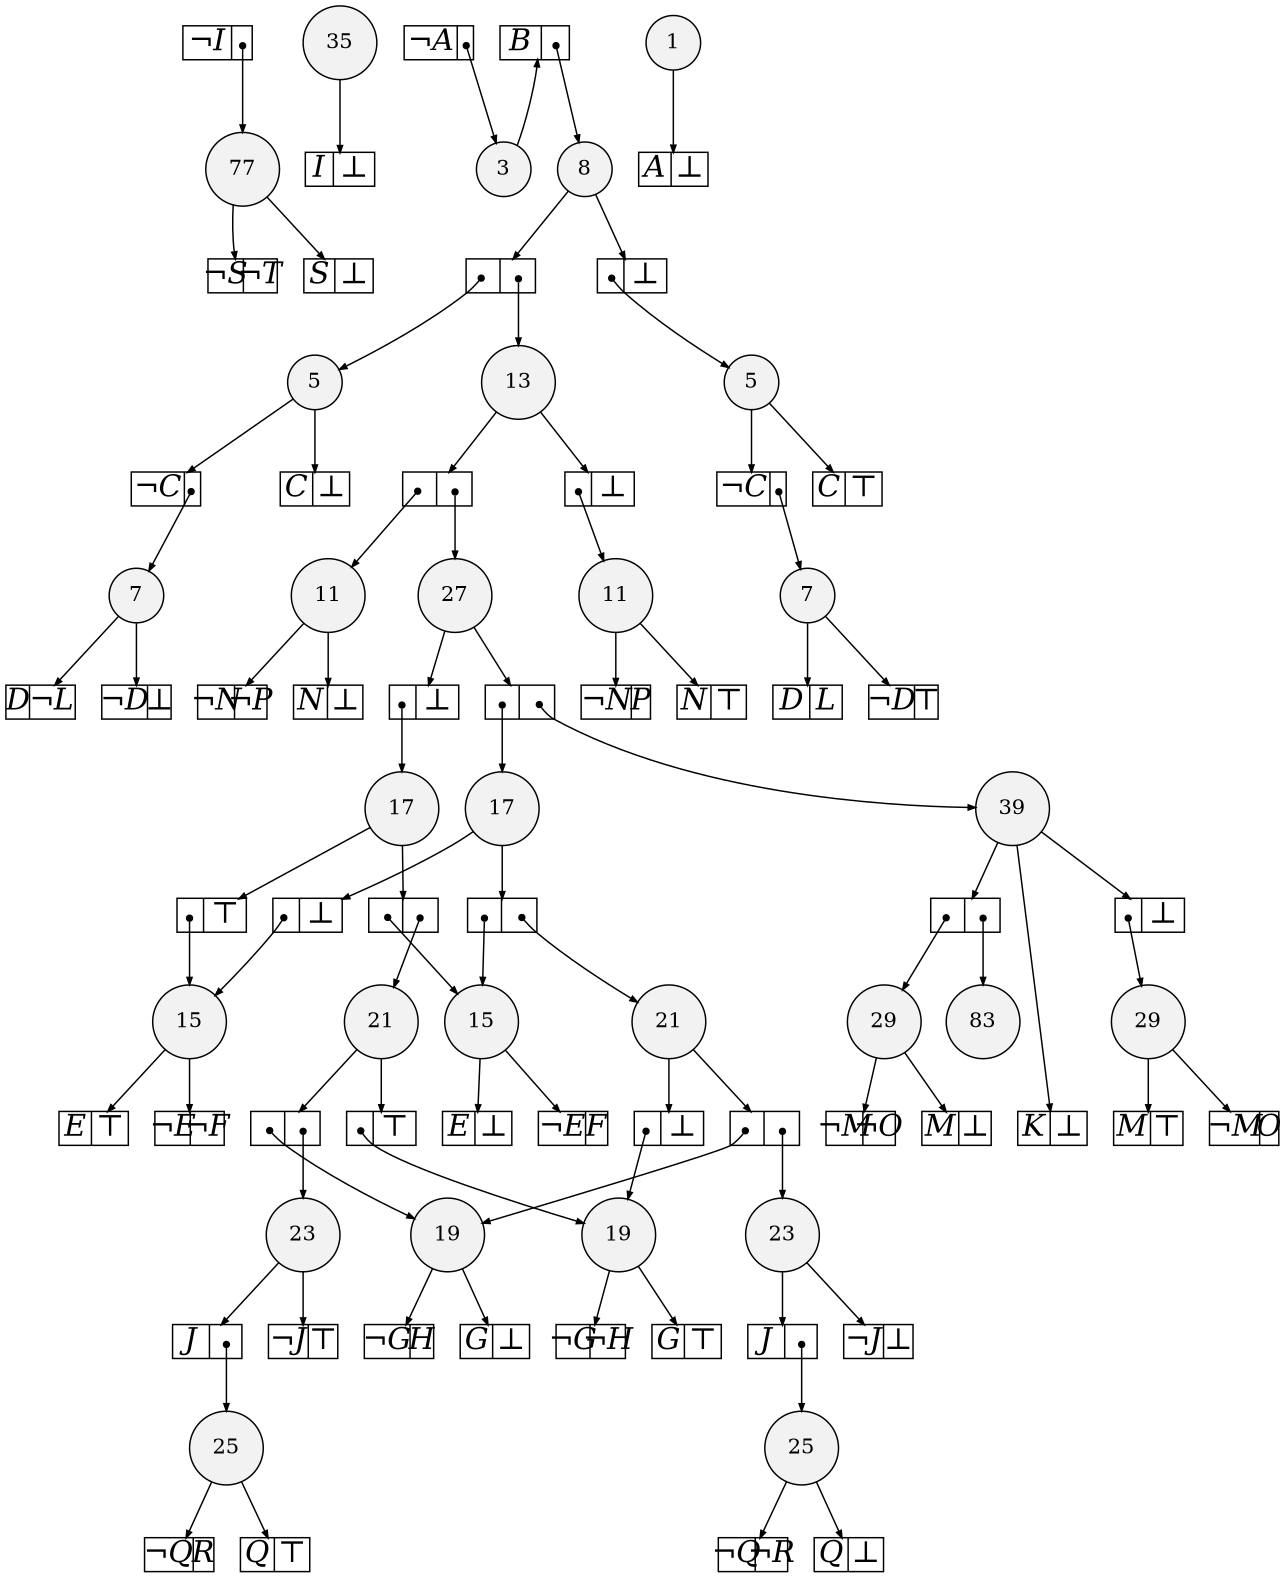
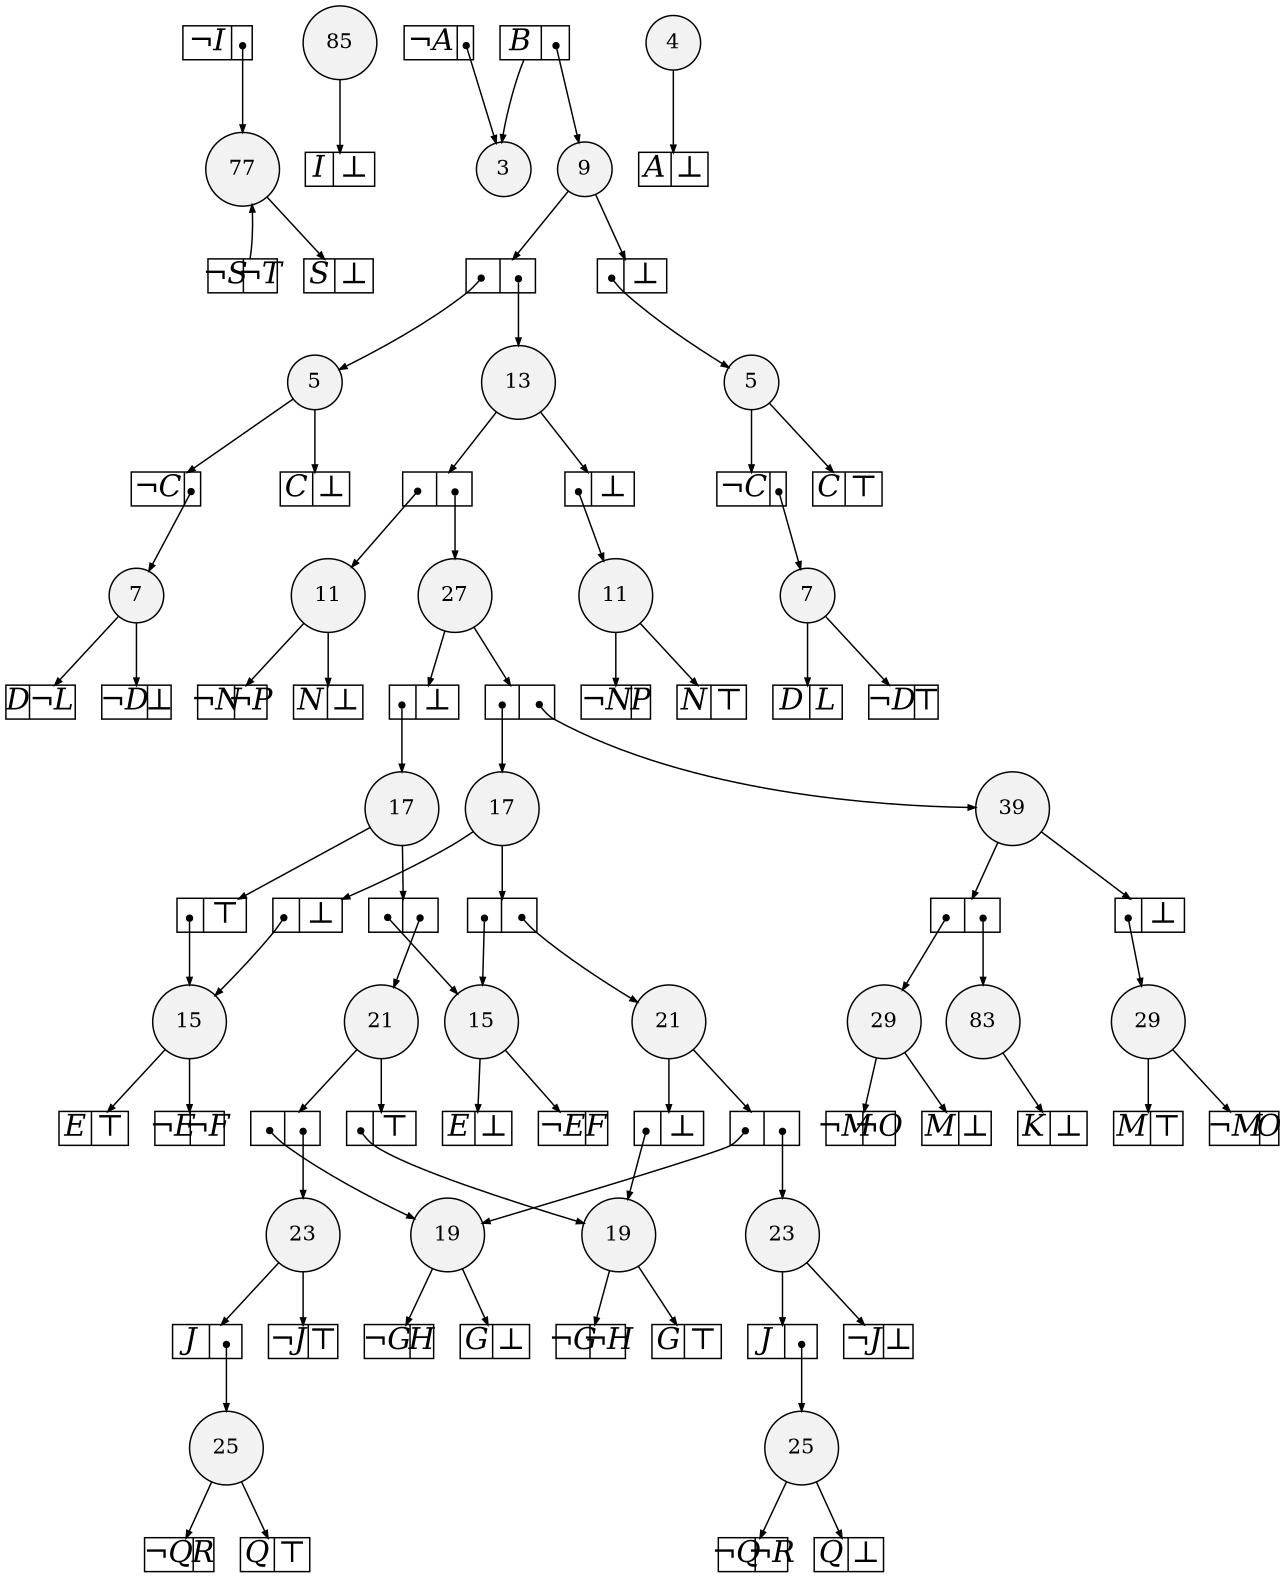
(340, 43) -> (340, 43)
(673, 43) -> (673, 43)
(529, 107) -> (512, 97)
(585, 169) -> (585, 169)
(233, 228) -> (252, 236)
(1033, 975) -> (1021, 1079)
